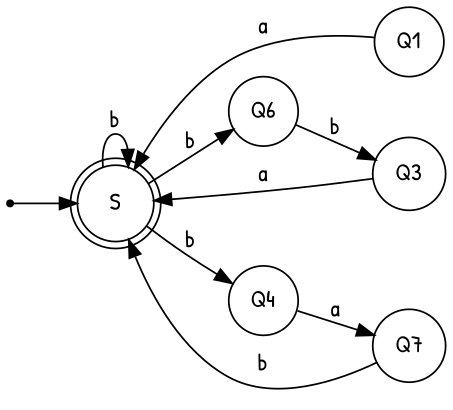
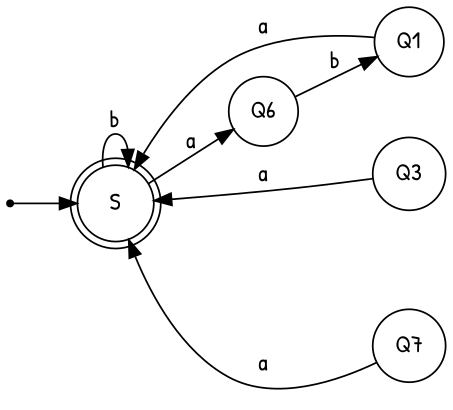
(328, 139) -> (328, 80)
(191, 142) -> (191, 142)
(263, 301) -> none
(263, 364) -> (263, 364)
